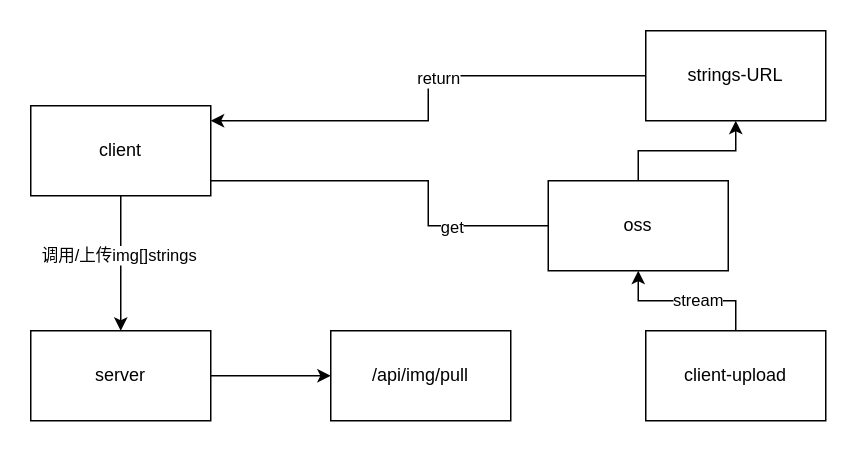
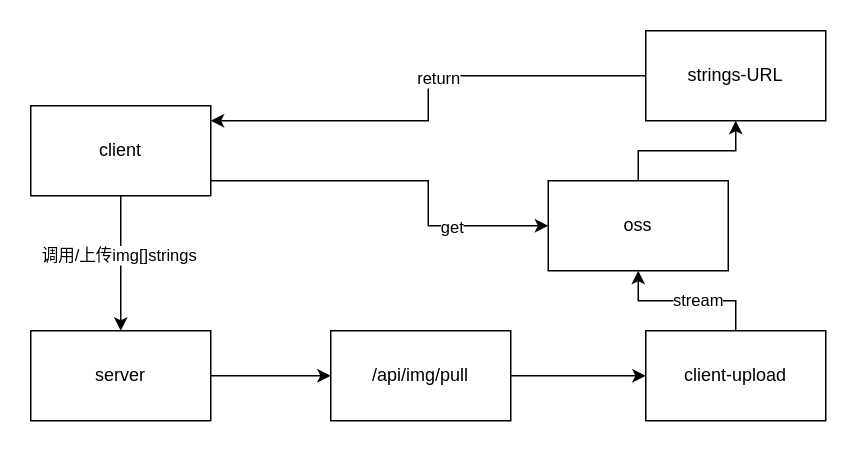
(541, 226) -> (537, 226)
none -> (573, 376)
